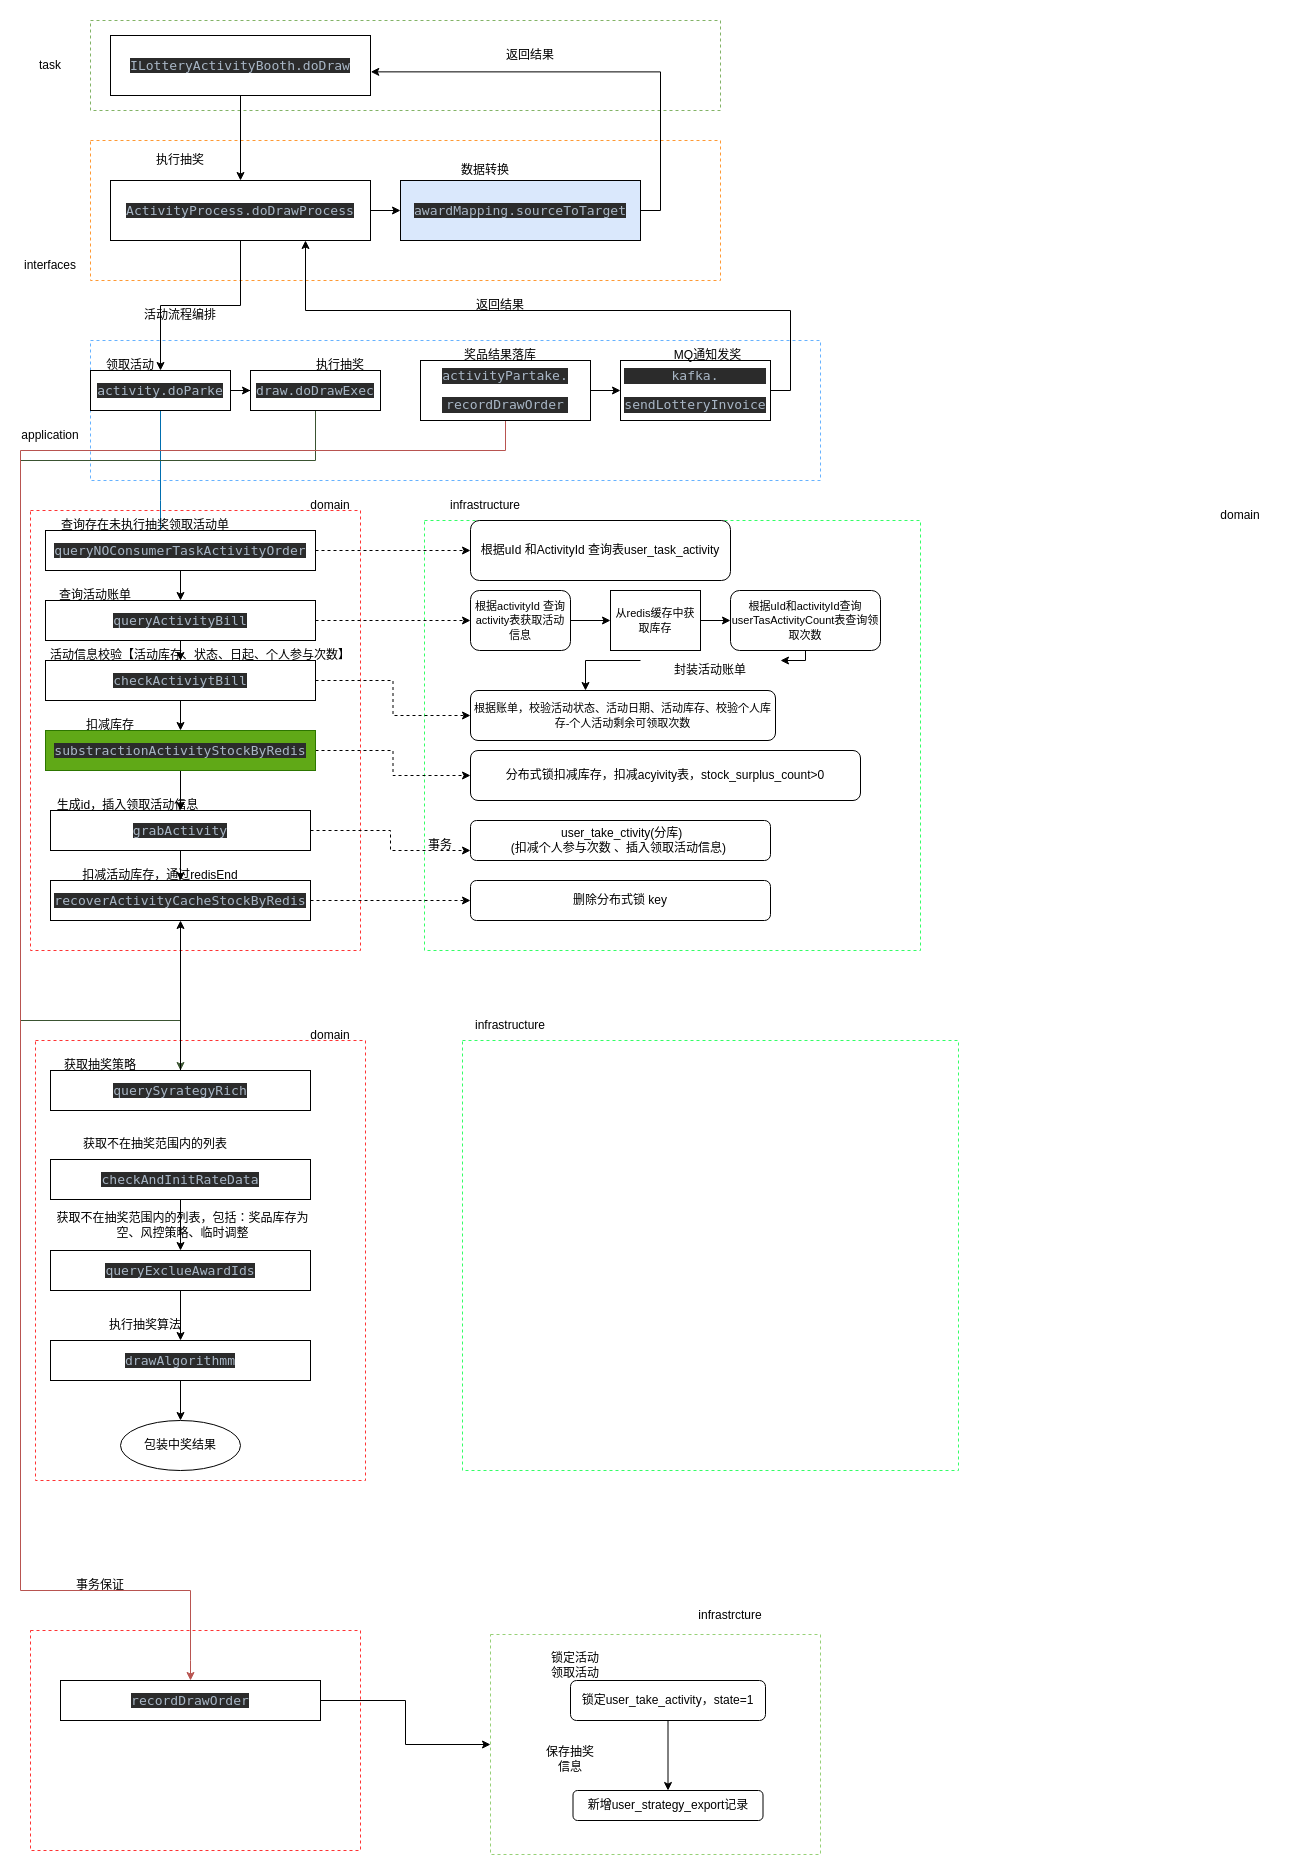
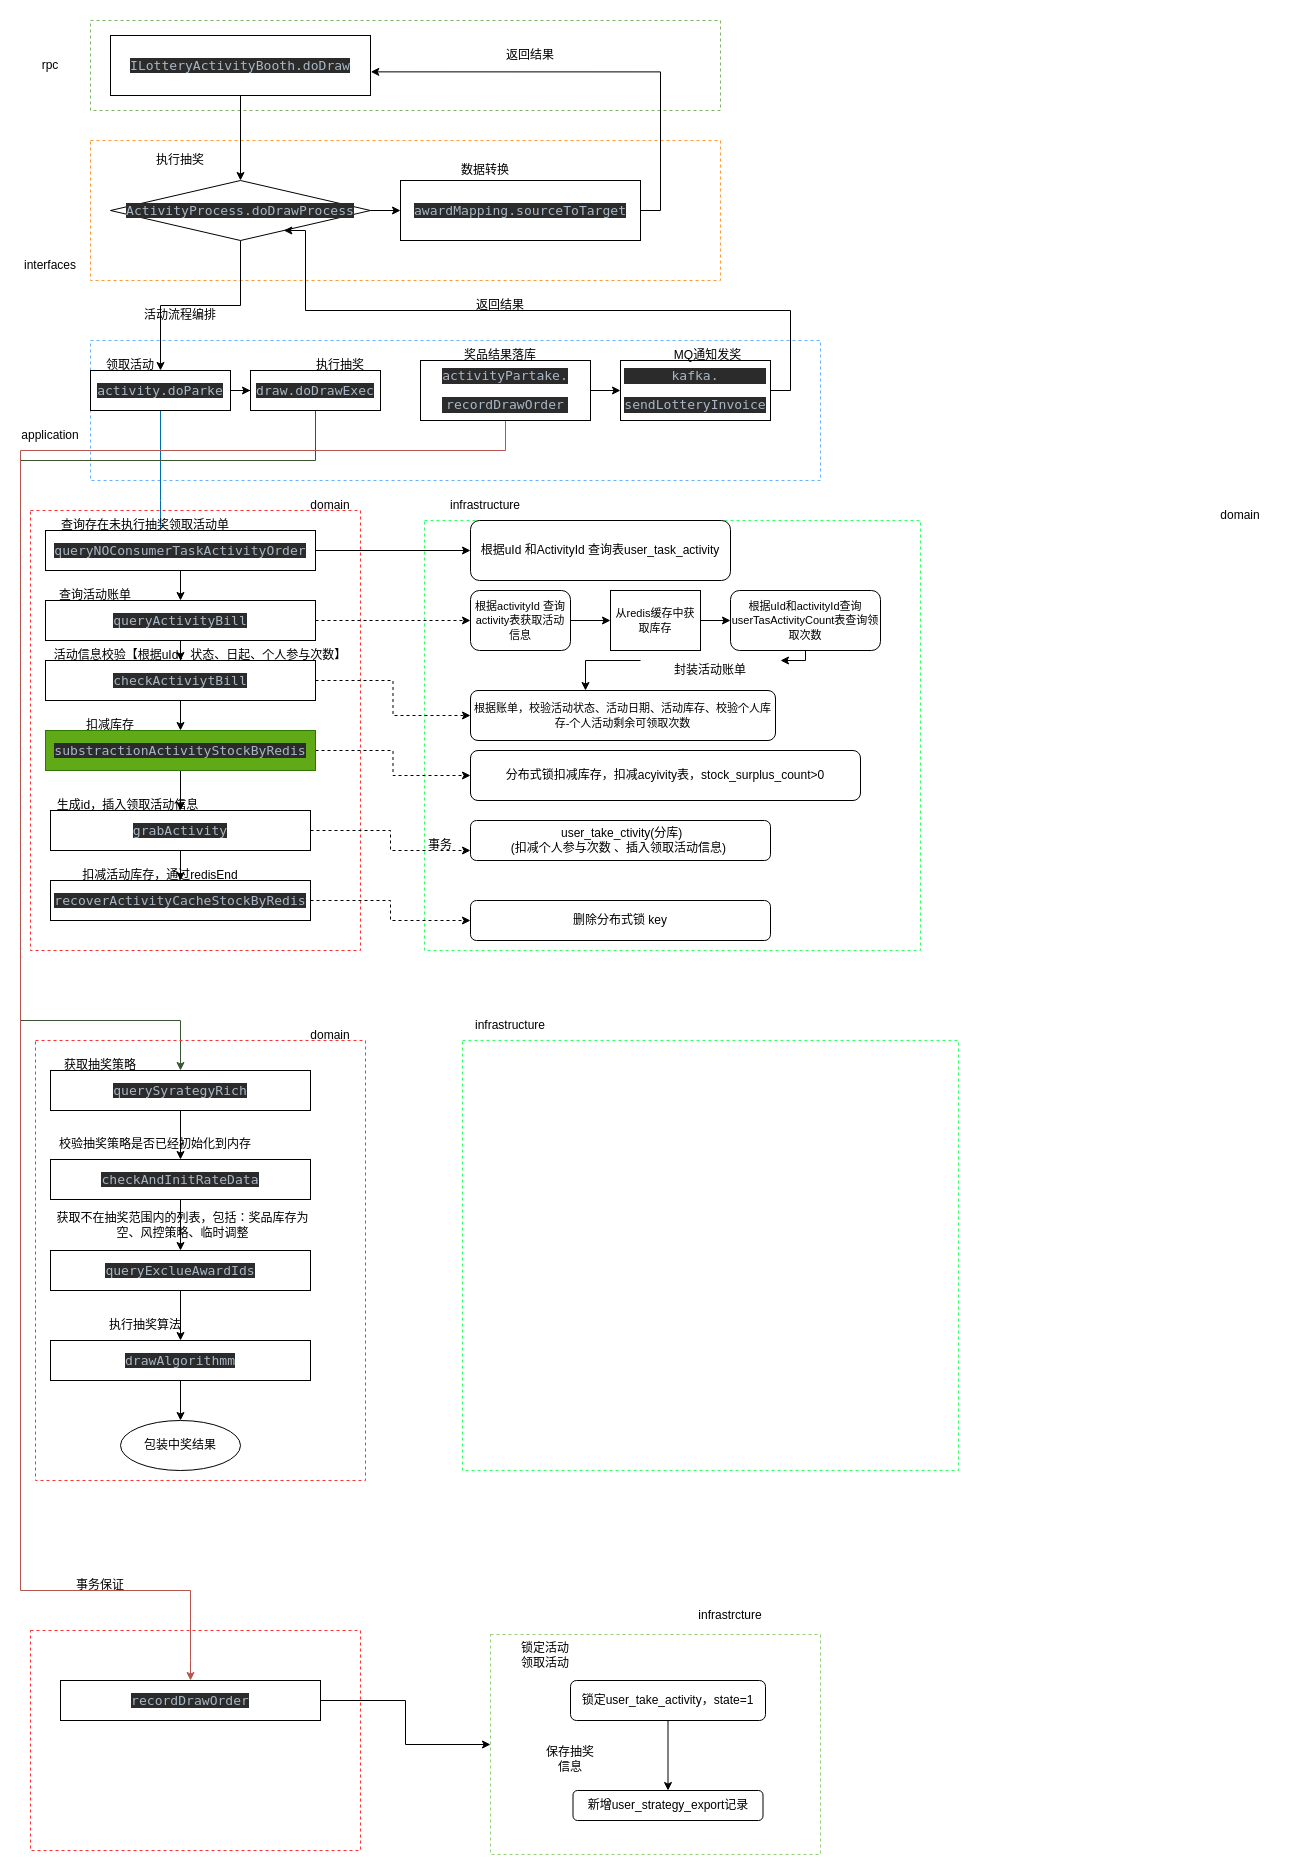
(51, 66) -> (51, 66)
(241, 211) -> (241, 211)
(521, 211) -> (521, 211)
(390, 551) -> (390, 551)
(201, 656) -> (201, 656)
(621, 901) -> (621, 921)
(181, 973) -> (181, 1132)
(156, 1145) -> (156, 1145)
(576, 1666) -> (546, 1656)
